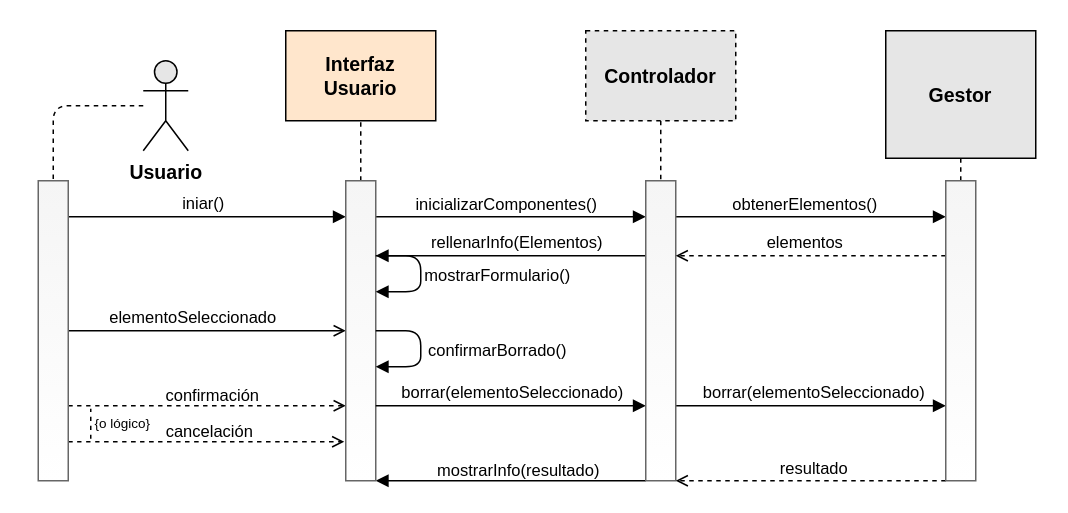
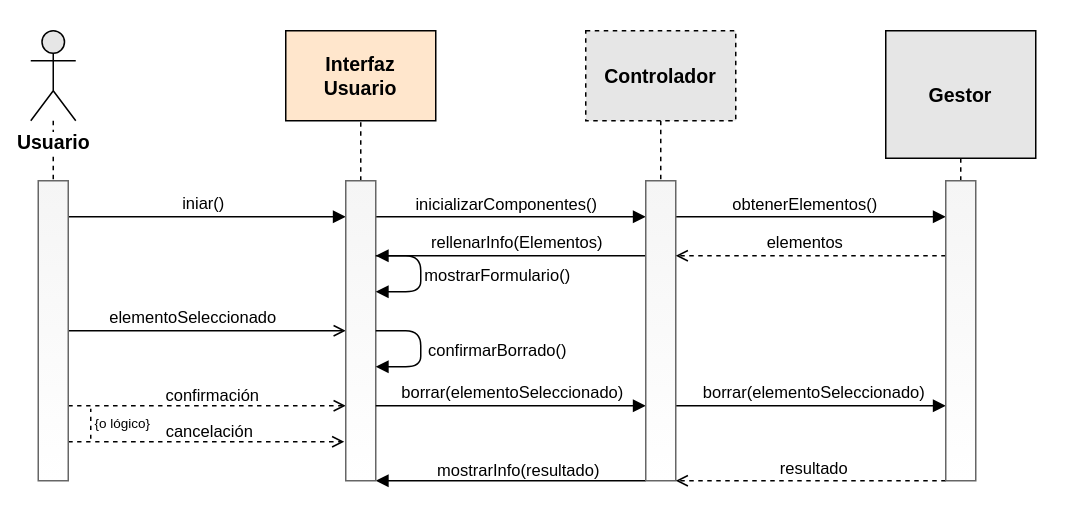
(166, 106) -> (53, 76)
